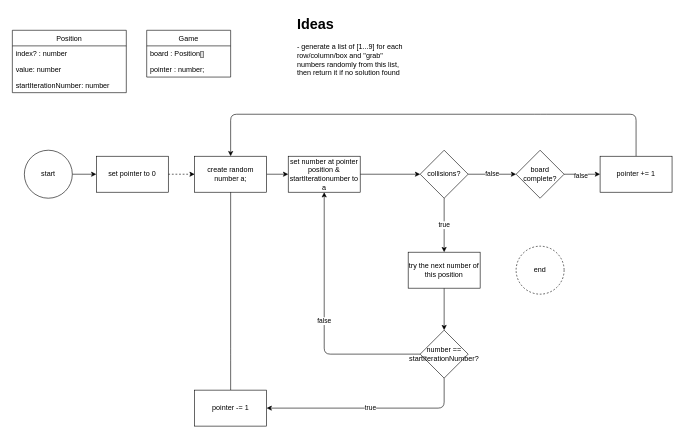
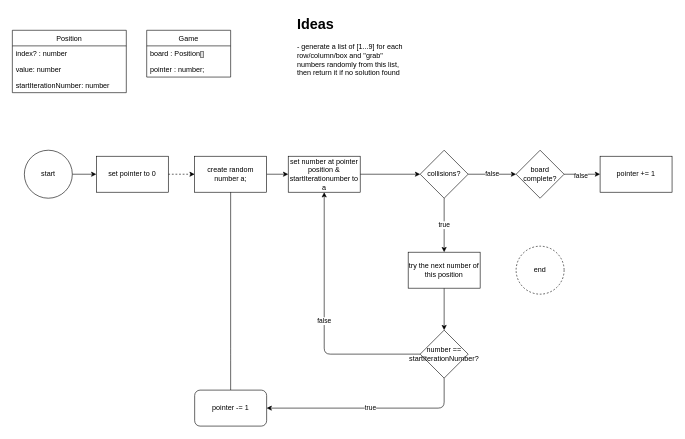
(231, 131) -> none
(231, 408) -> (231, 408)
